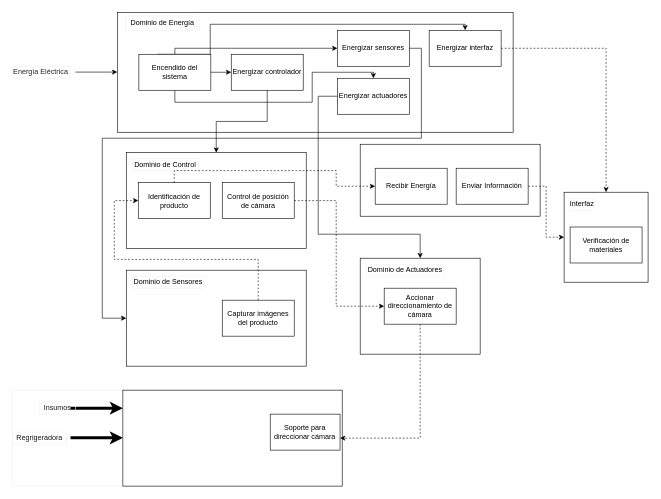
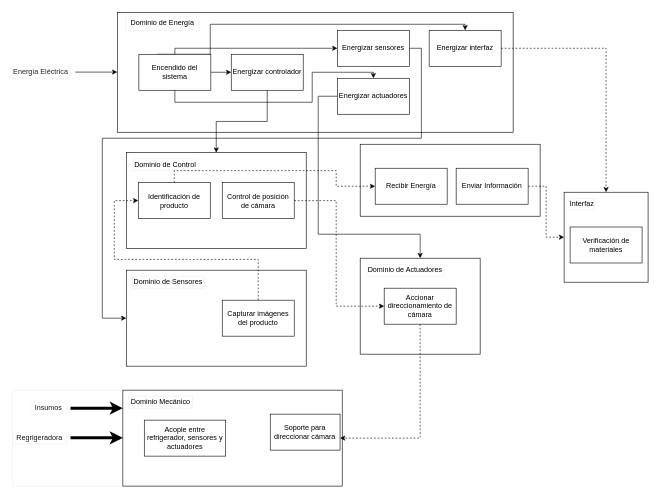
none -> (161, 402)
(57, 408) -> (48, 408)
none -> (185, 438)
